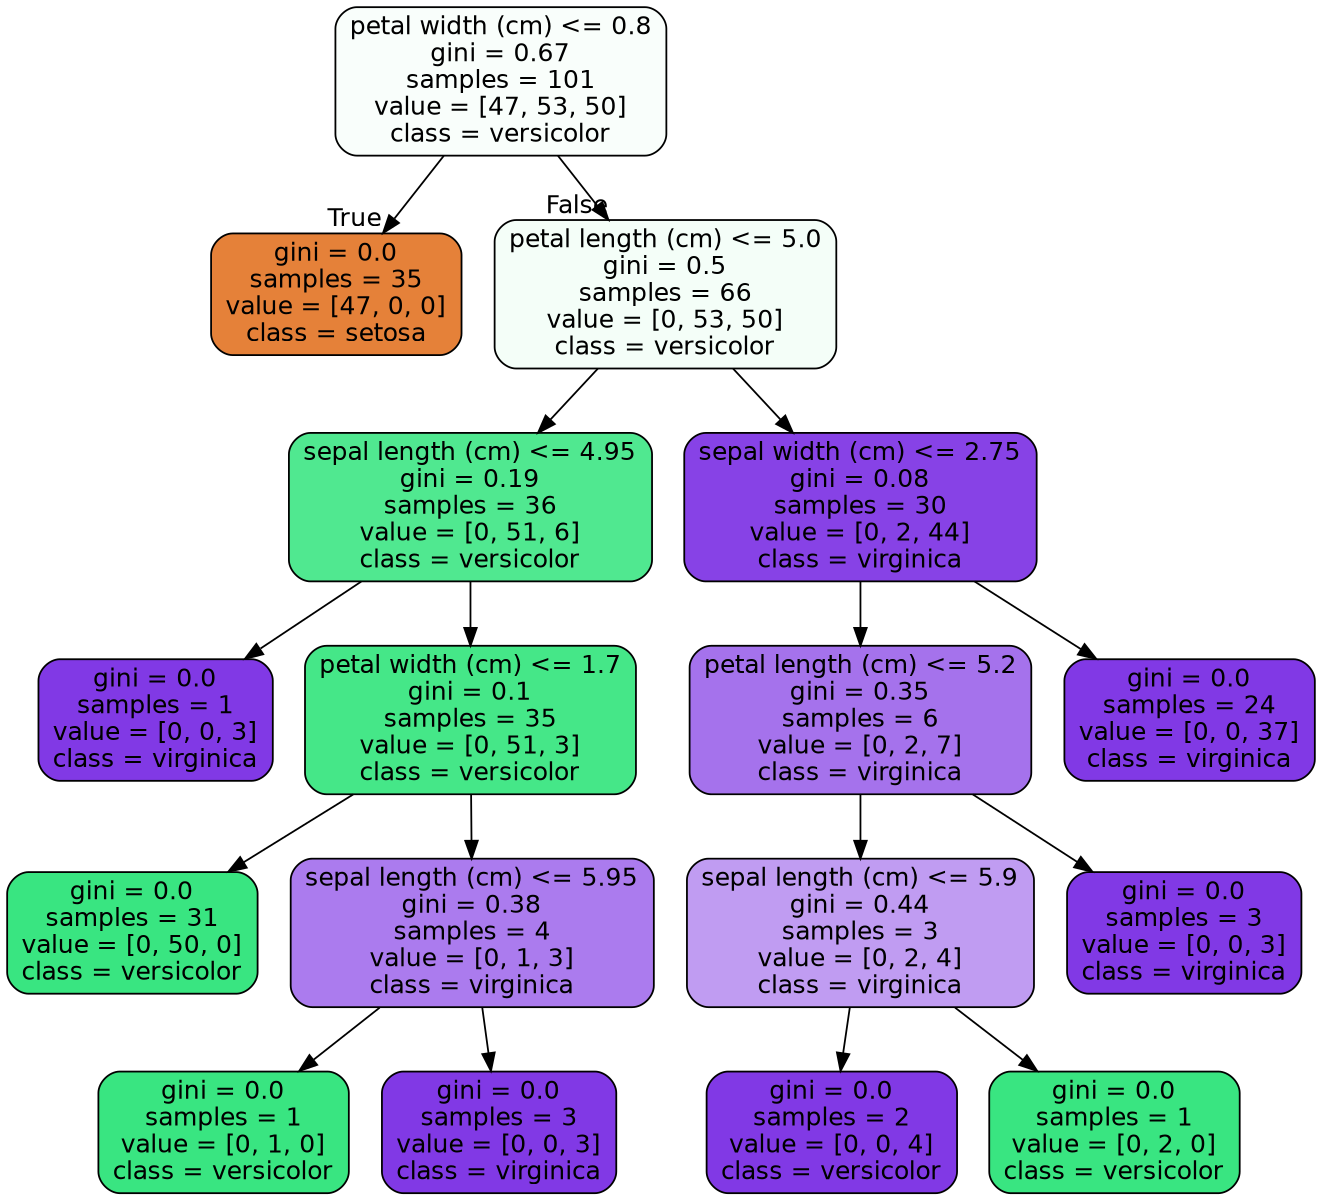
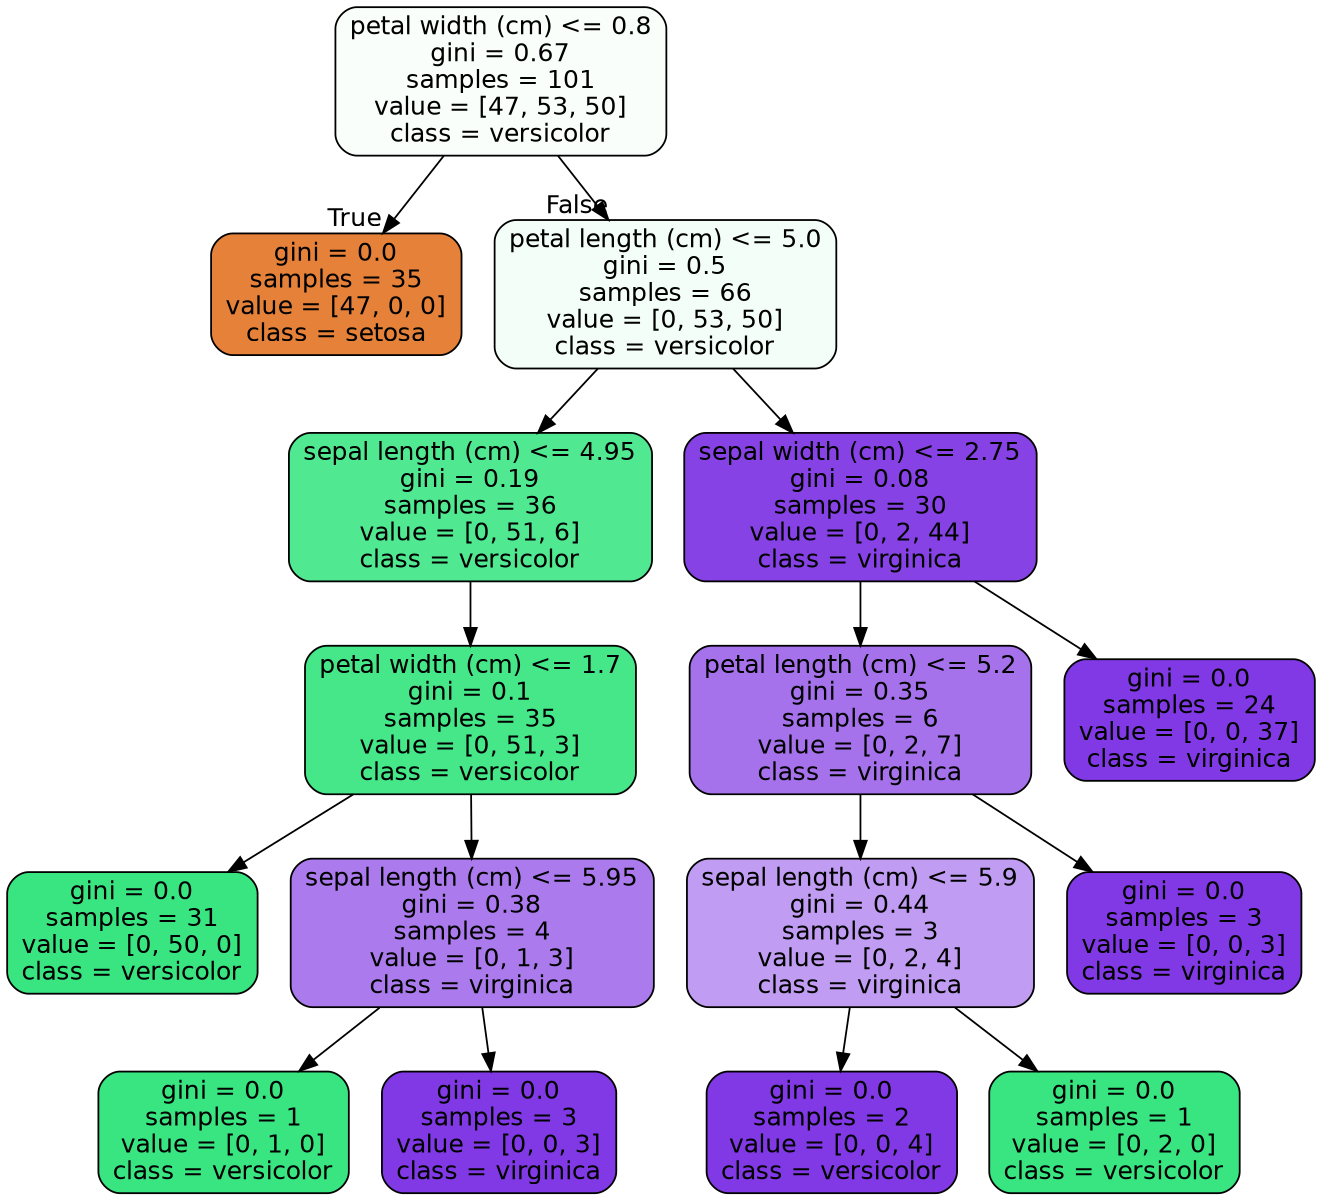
(156, 720) -> none
